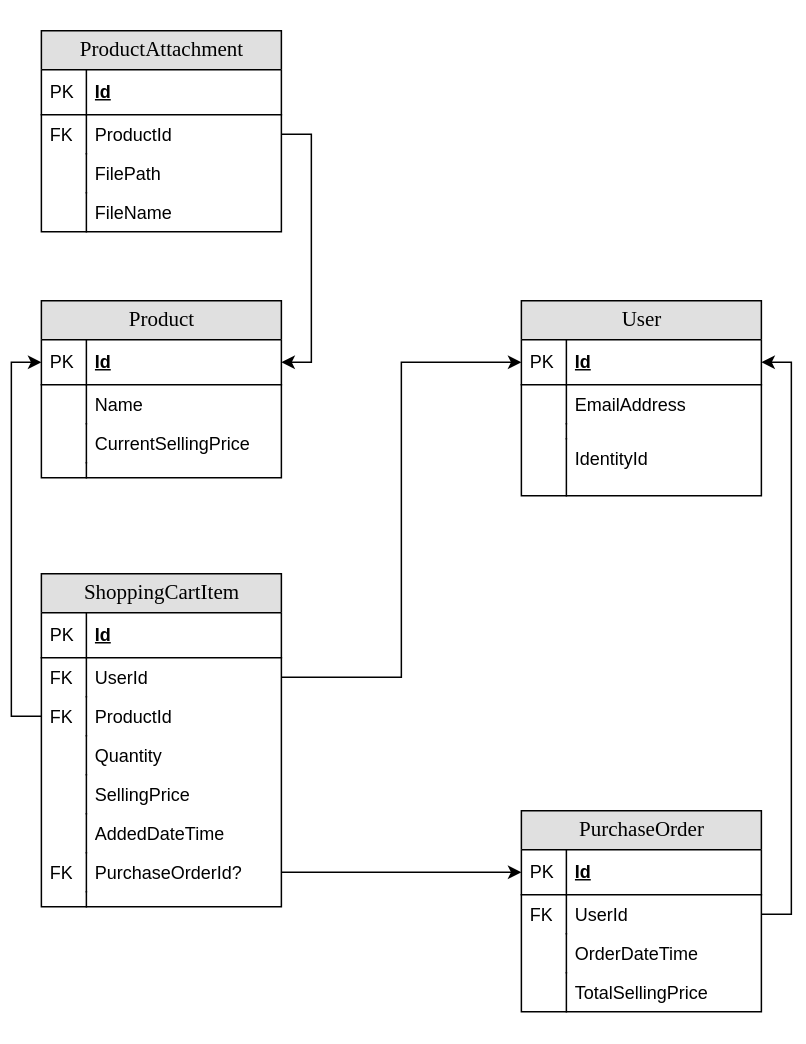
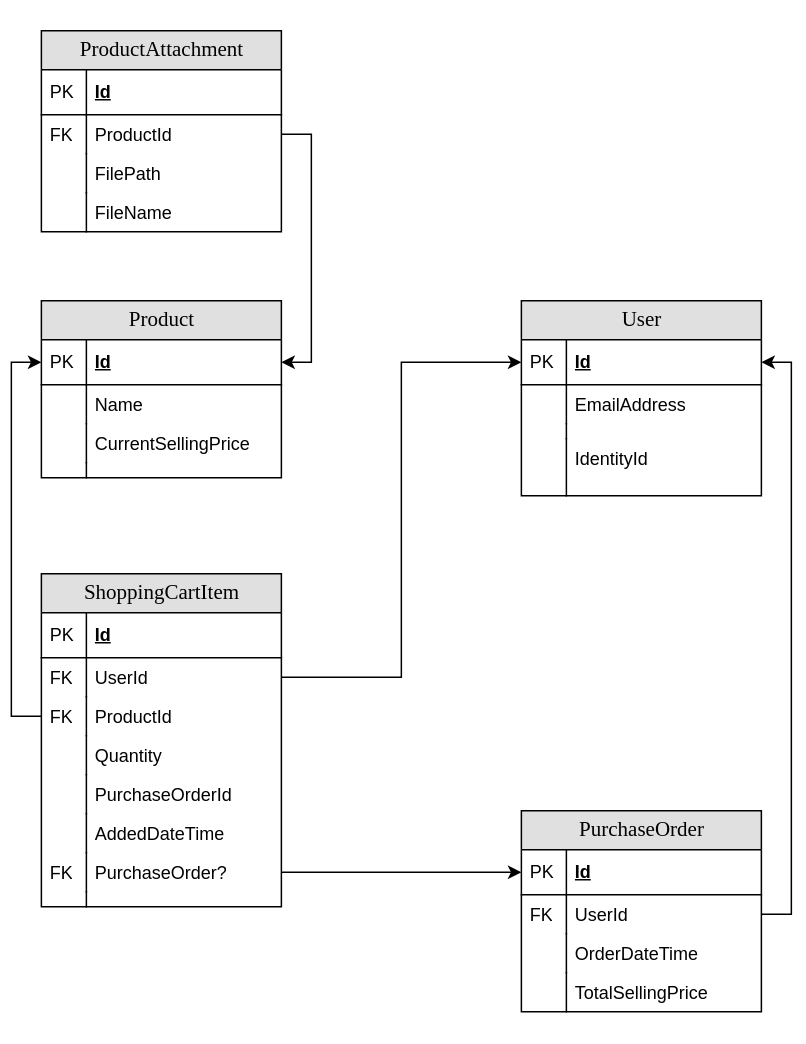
(146, 796) -> (171, 796)
(176, 874) -> (166, 874)
